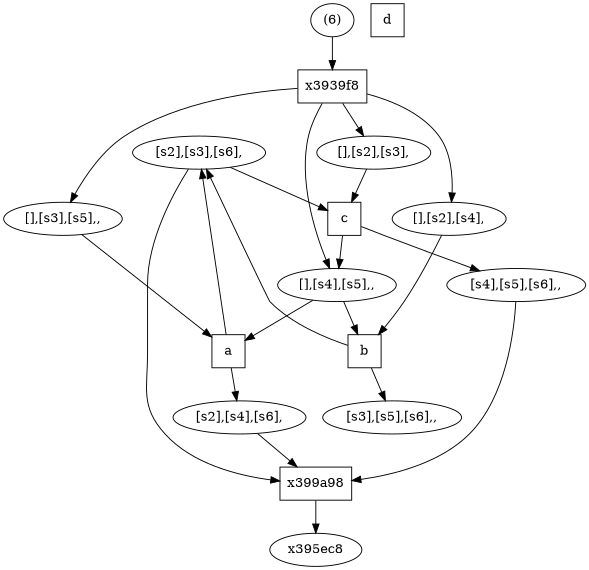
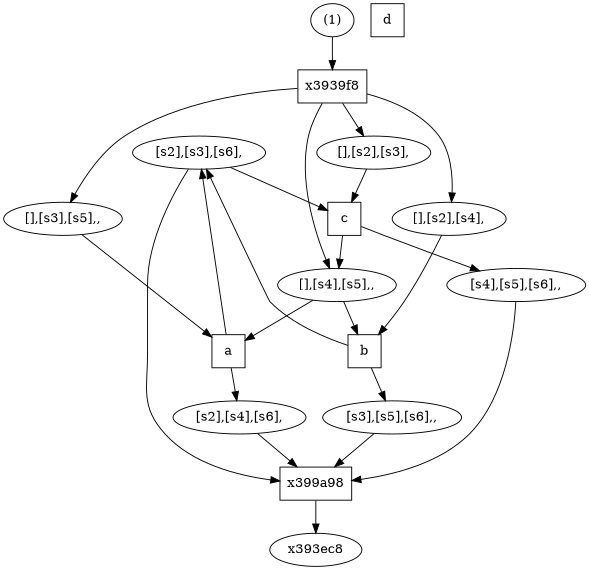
(332, 20) -> (332, 20)
none -> (358, 447)
(316, 550) -> (316, 550)
